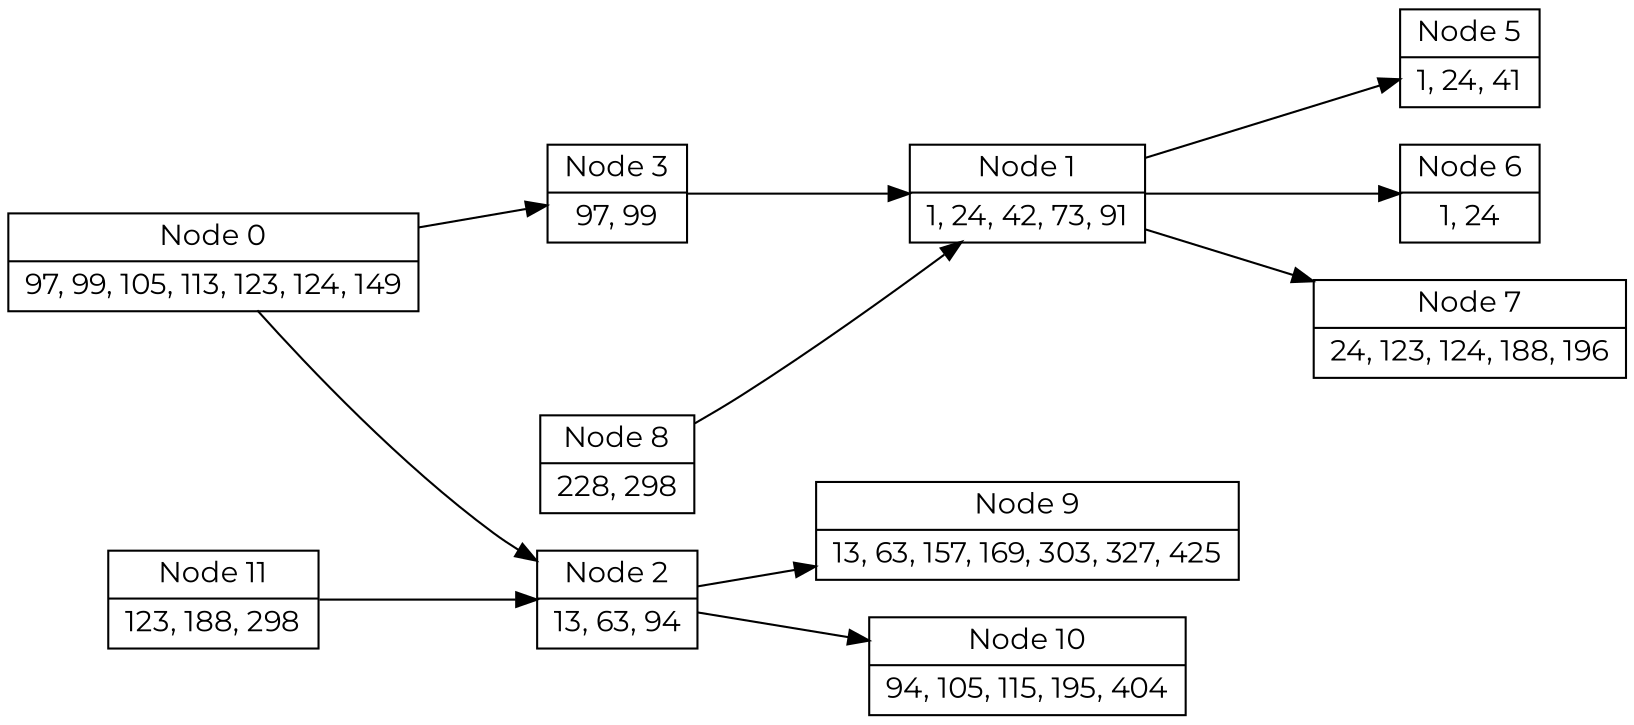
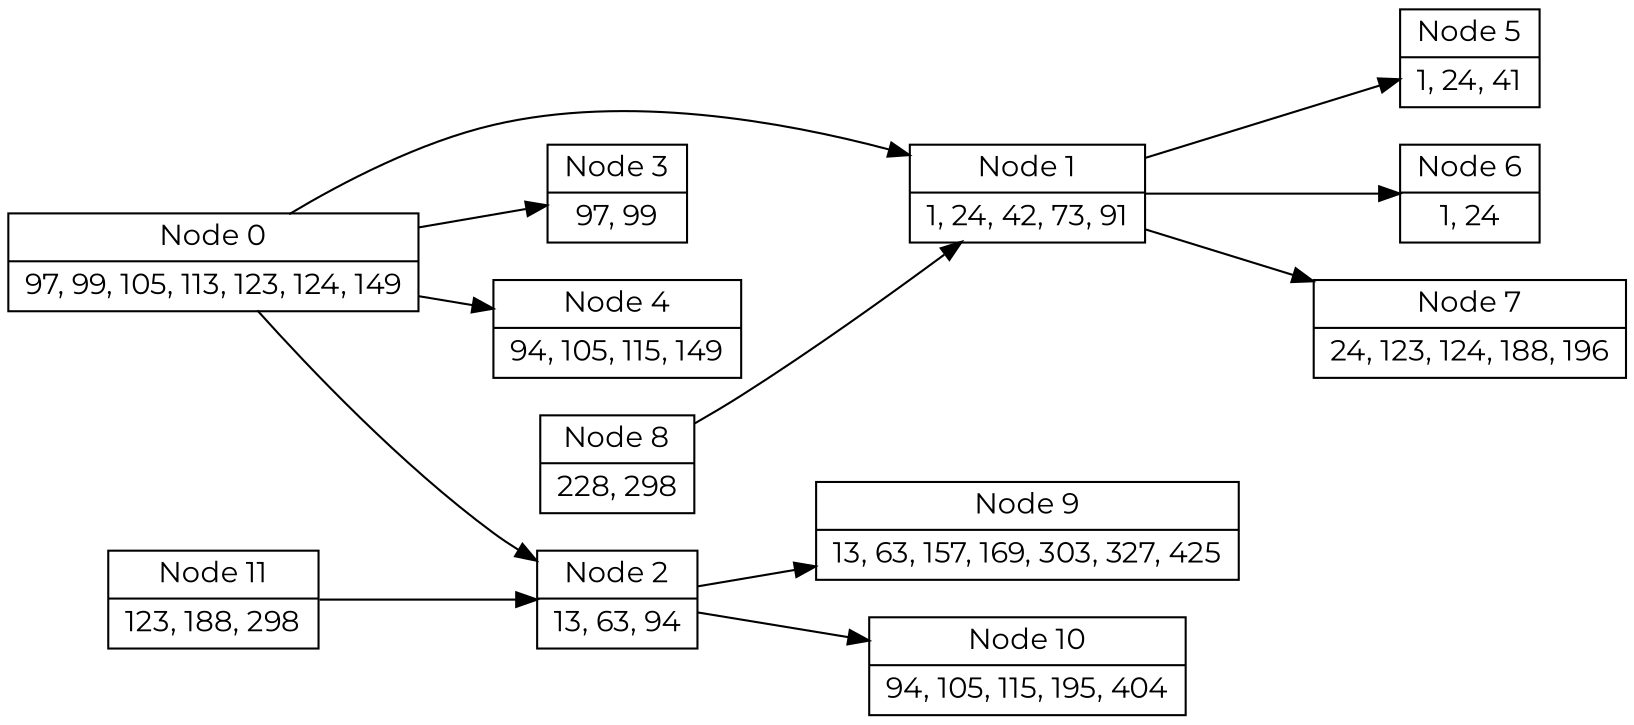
(788, 194) -> (581, 113)
none -> (617, 329)
